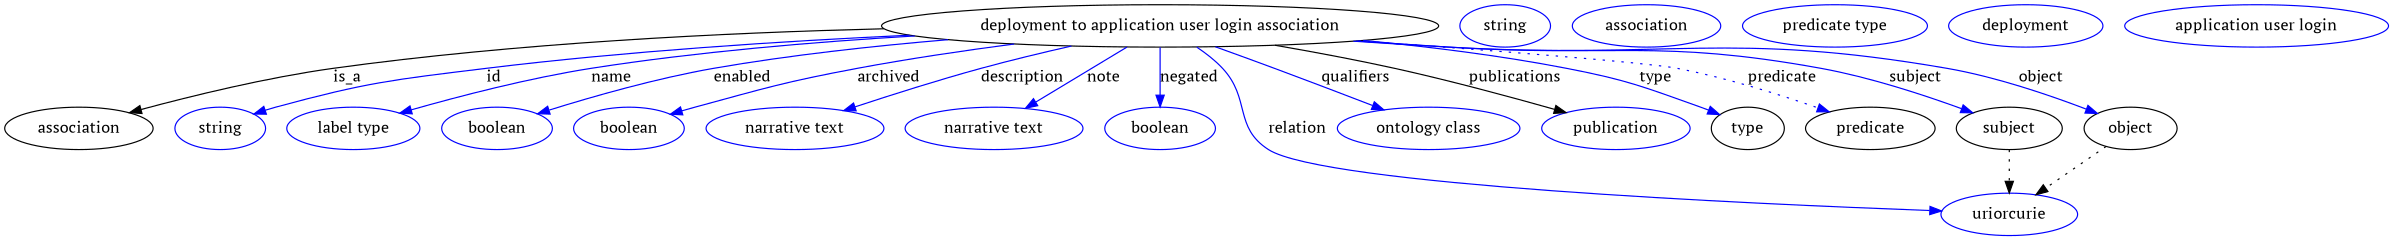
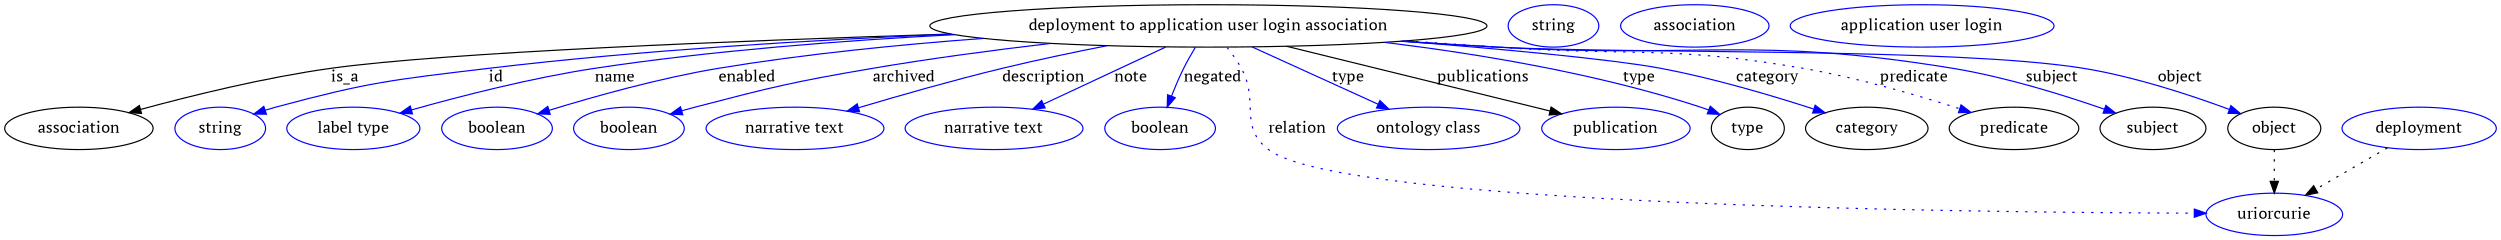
(1835, 26) -> none
(1356, 77) -> (1349, 77)
none -> (1867, 128)
(2009, 166) -> (2352, 169)
(1533, 189) -> (1672, 202)
